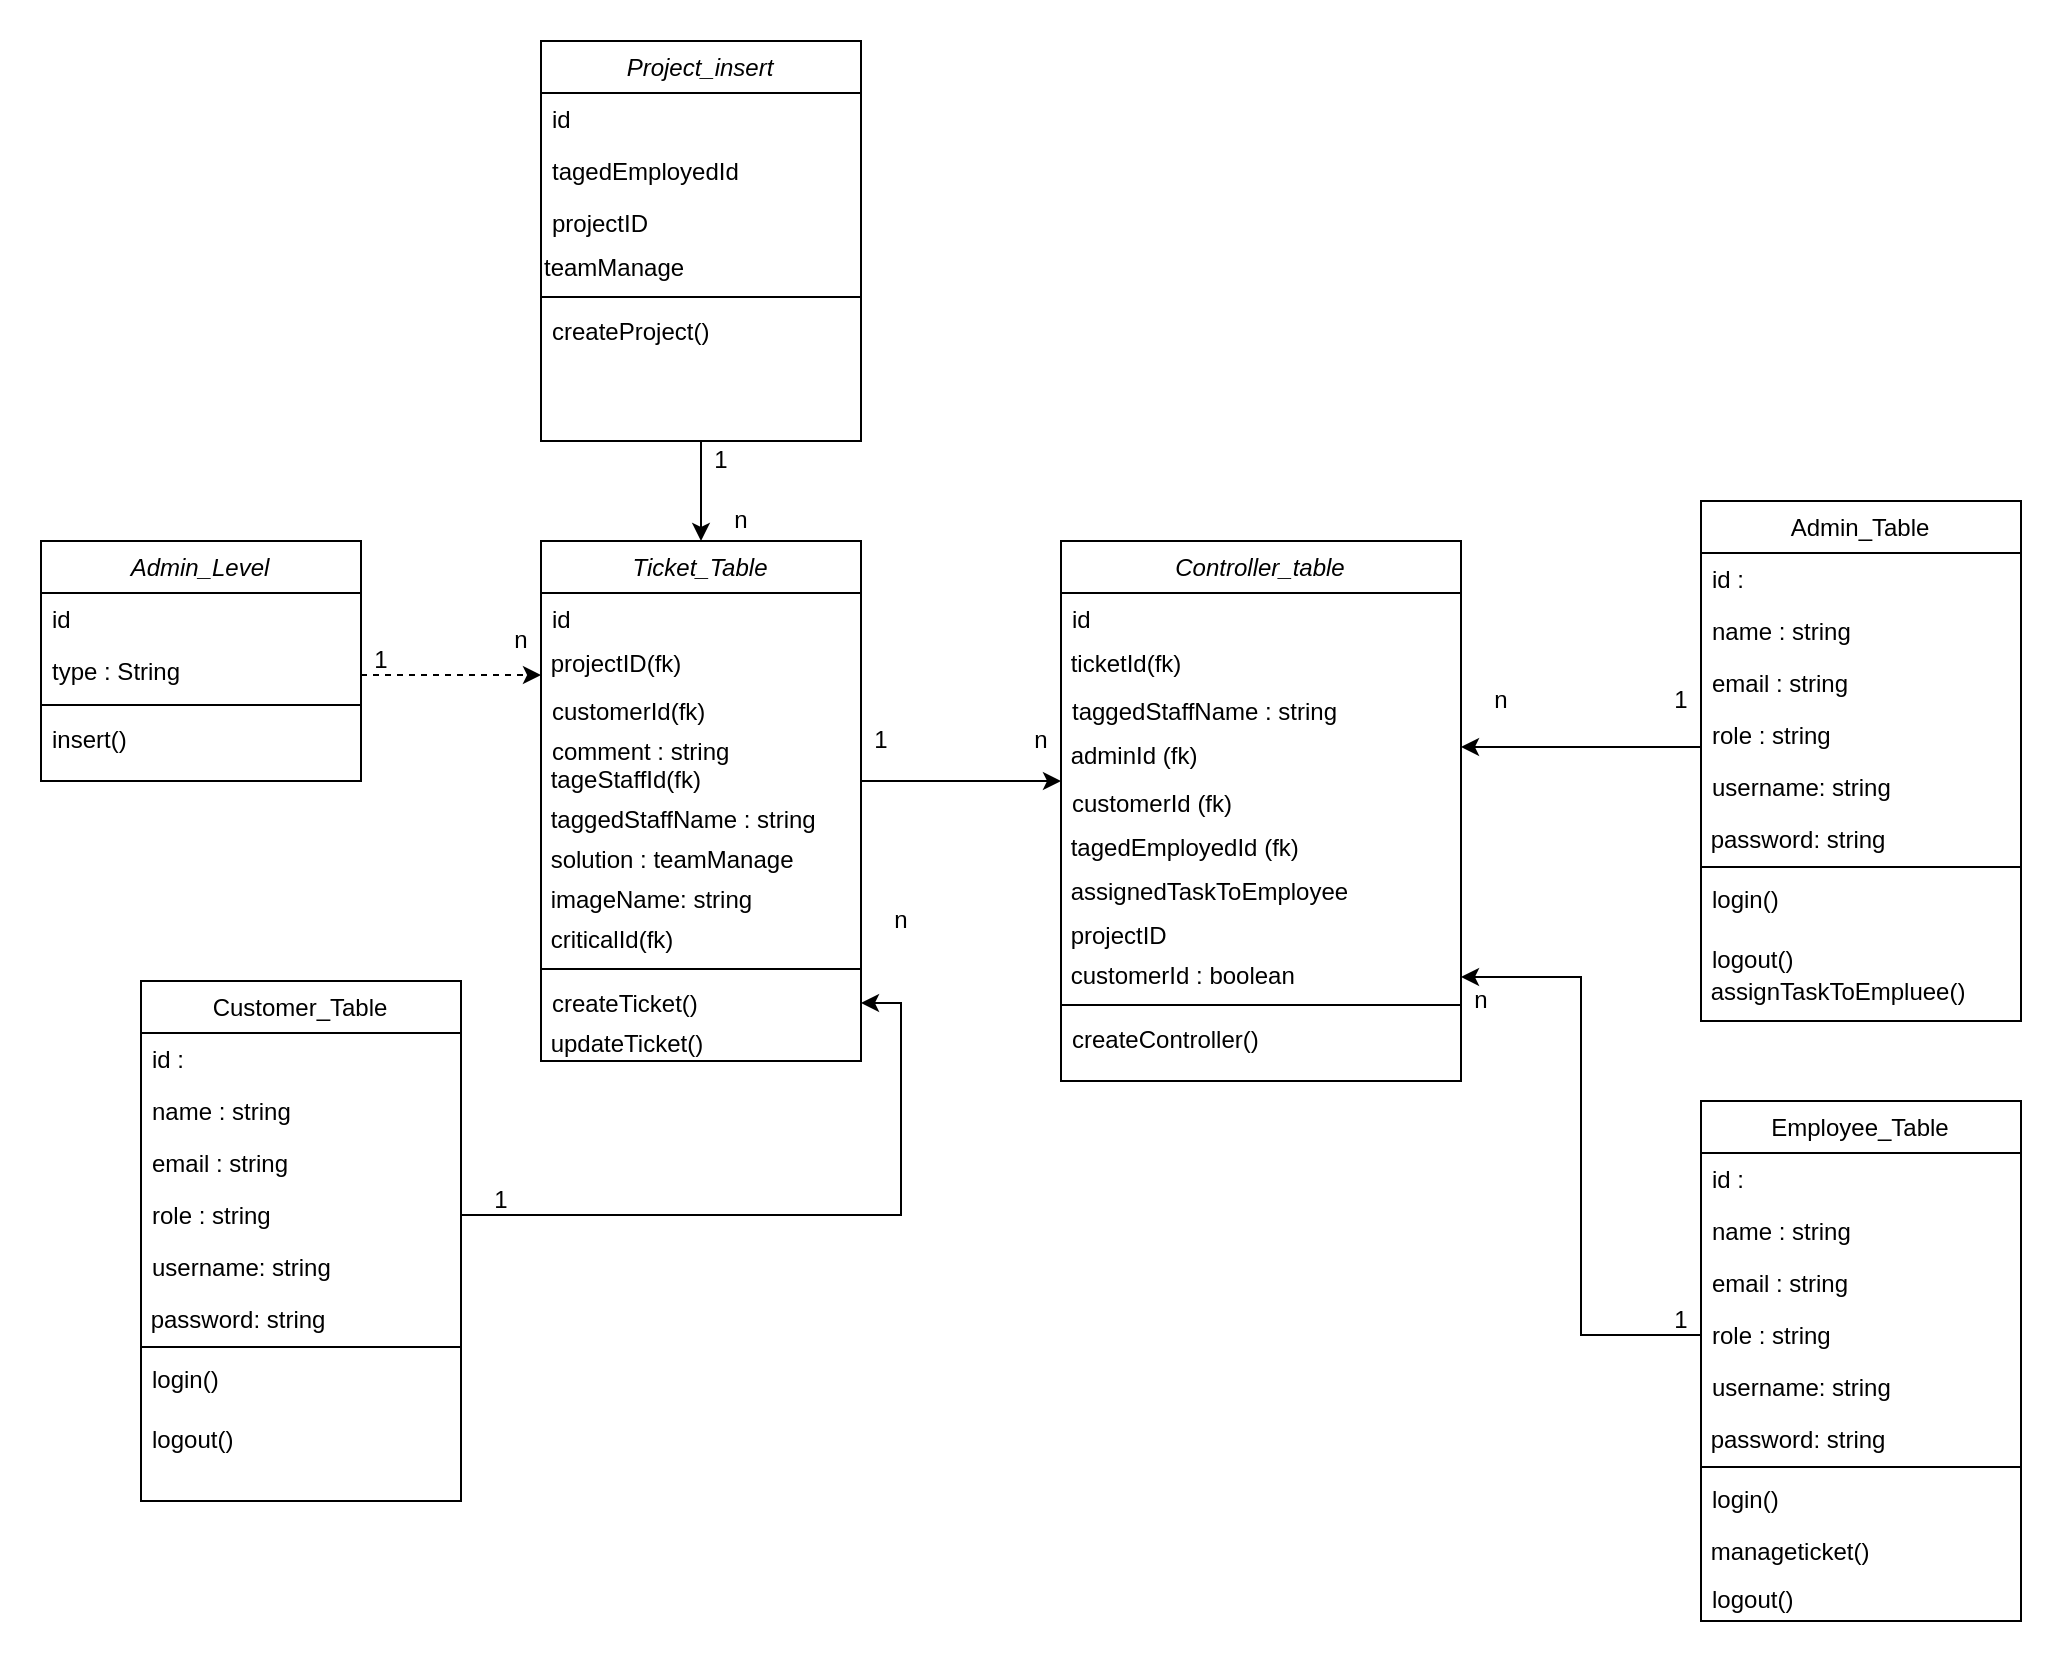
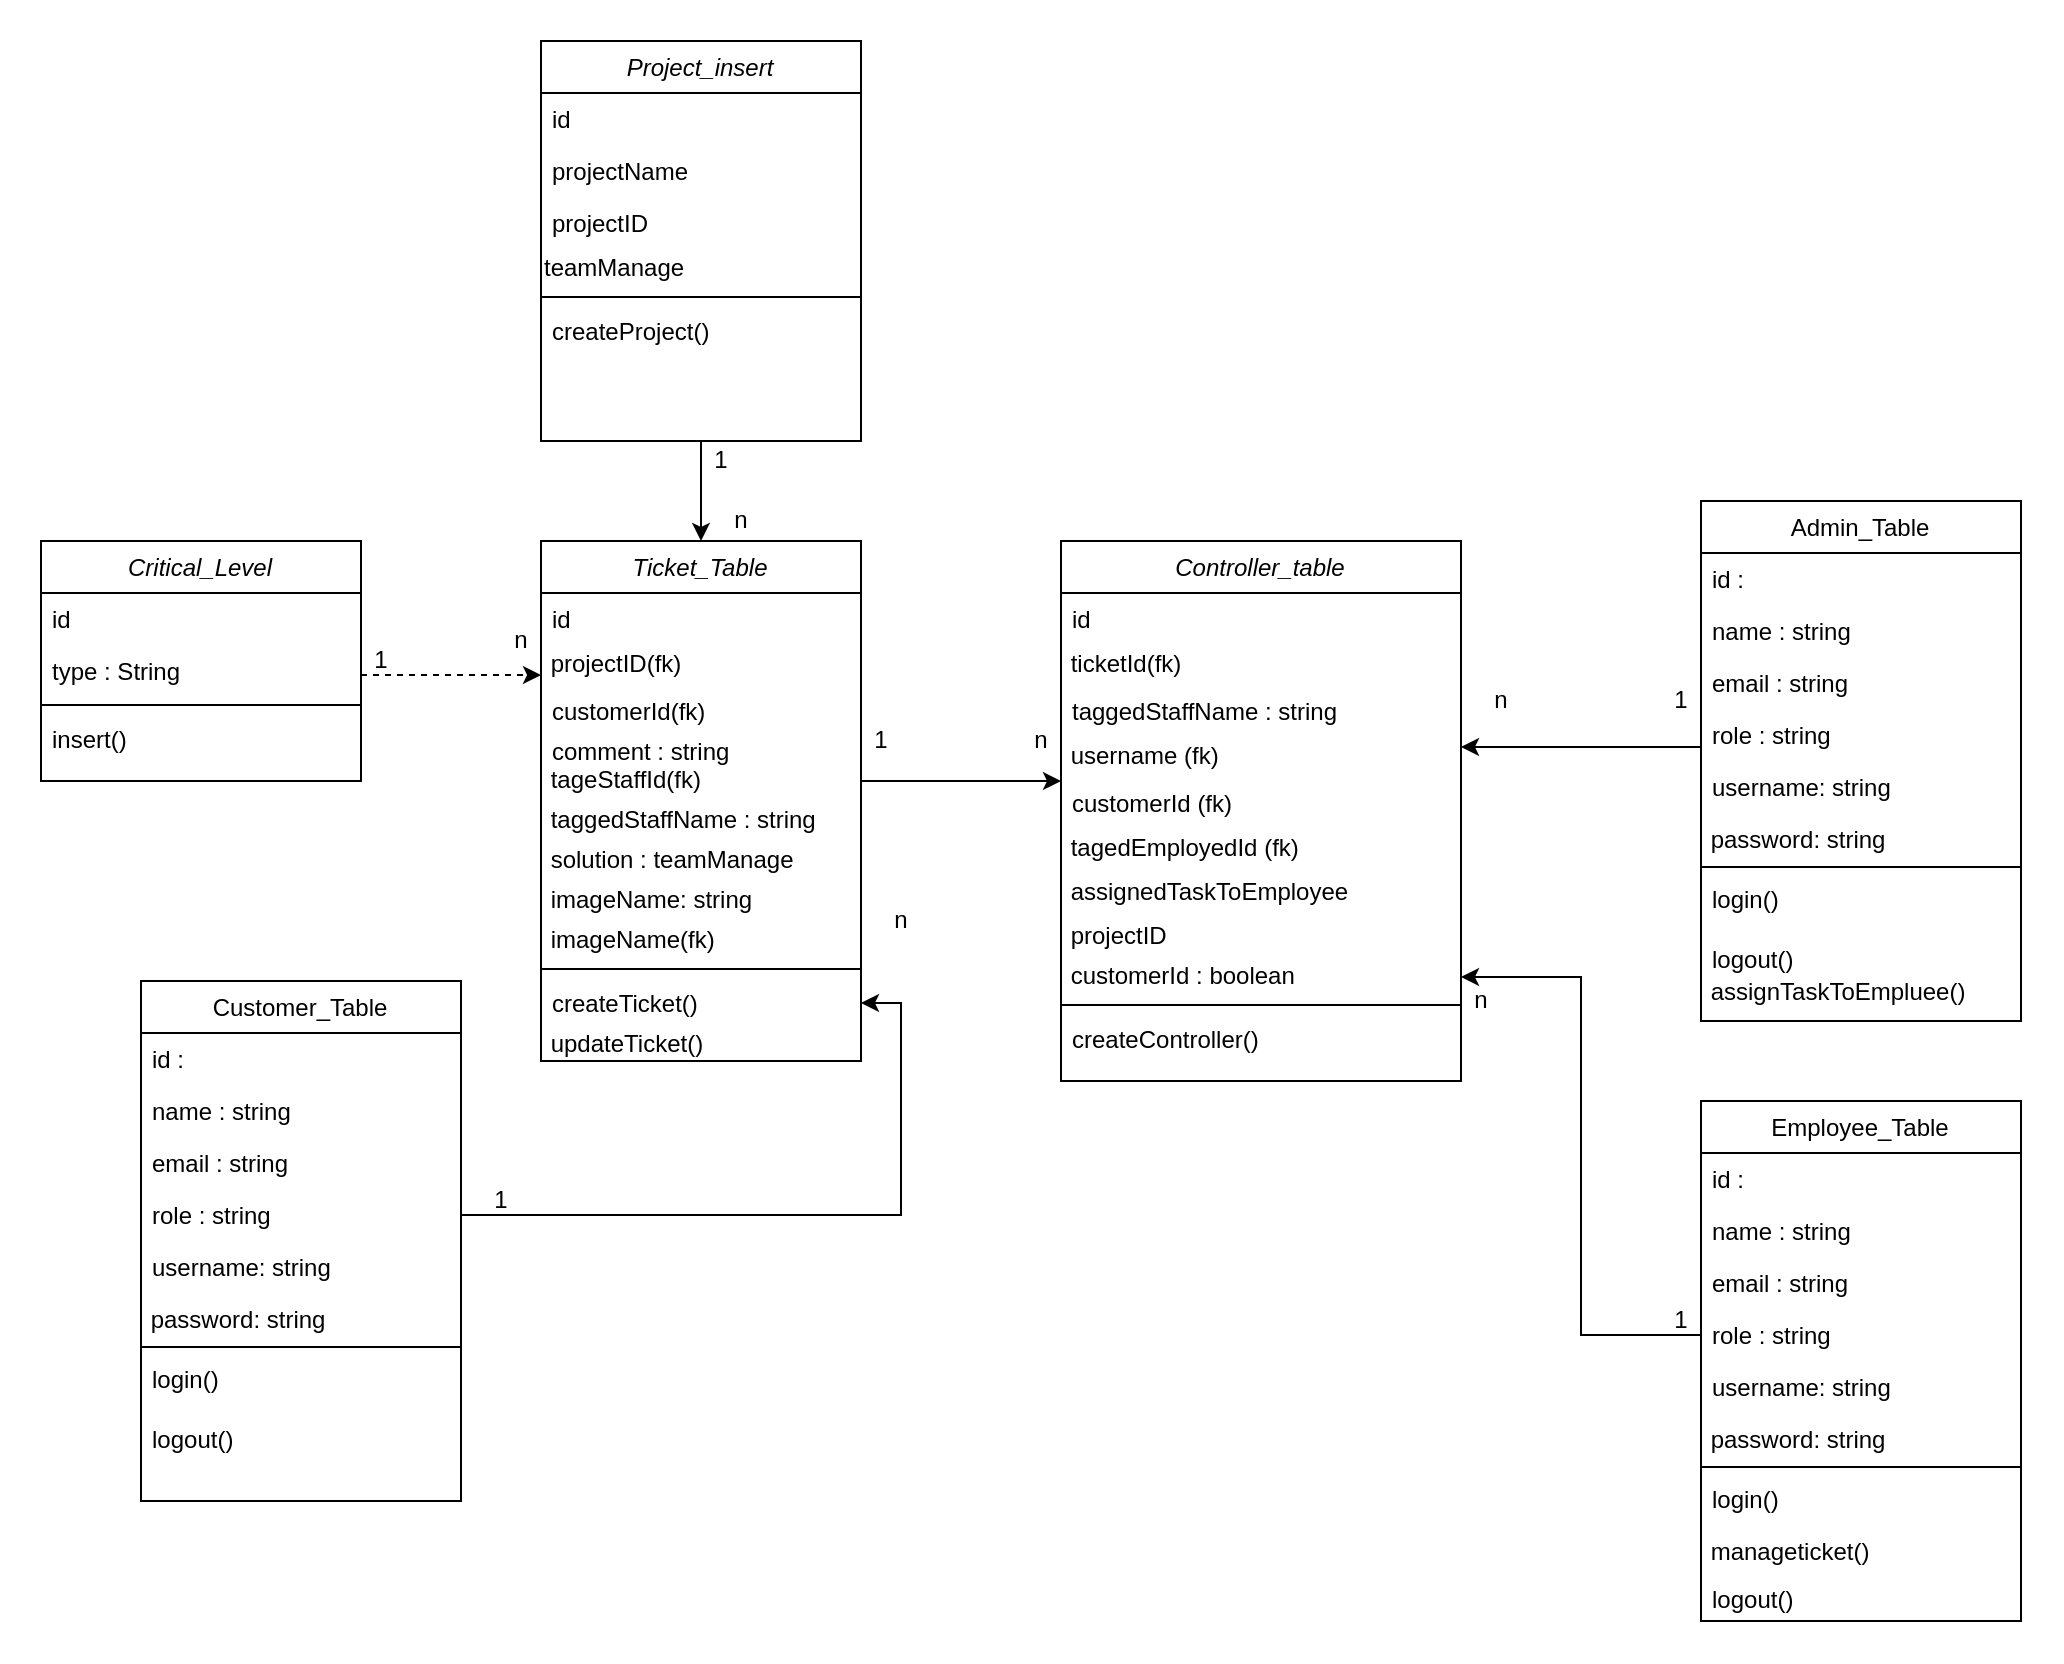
(650, 172) -> (626, 172)
(200, 568) -> (200, 568)
(1139, 757) -> (1149, 757)
(630, 941) -> (629, 941)
